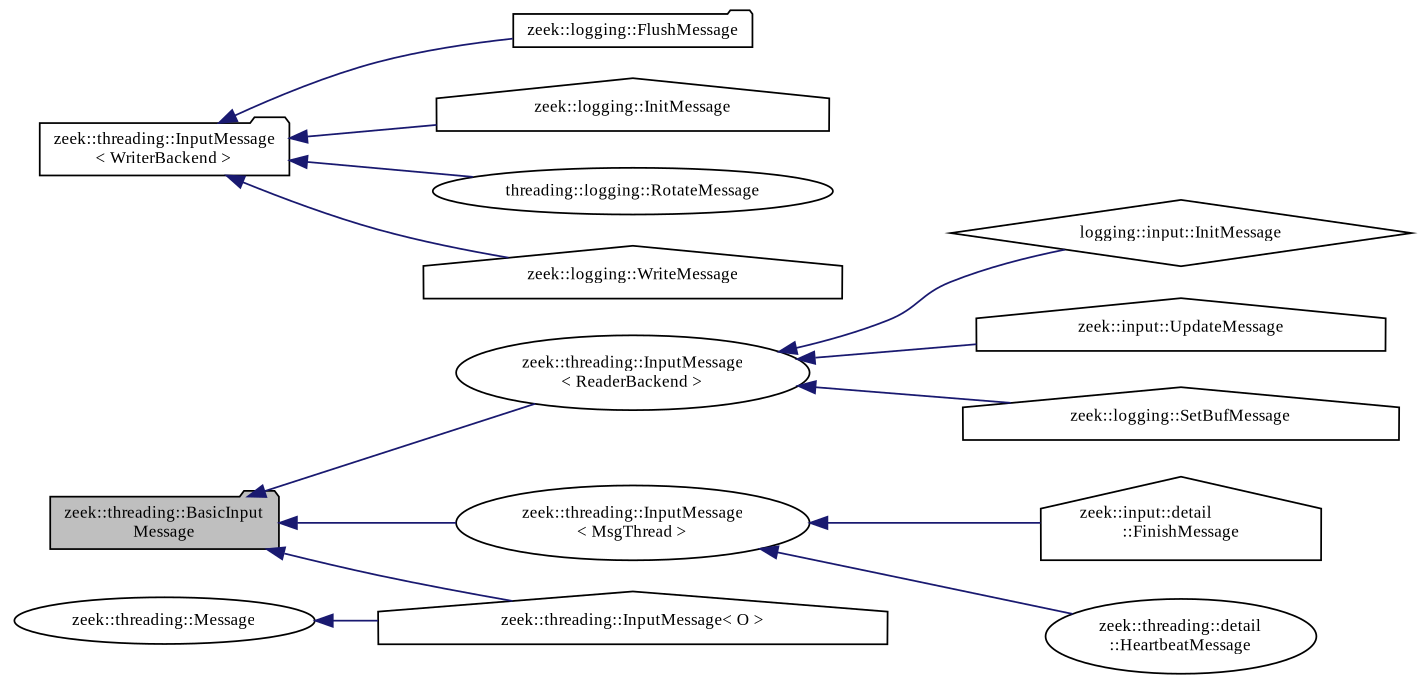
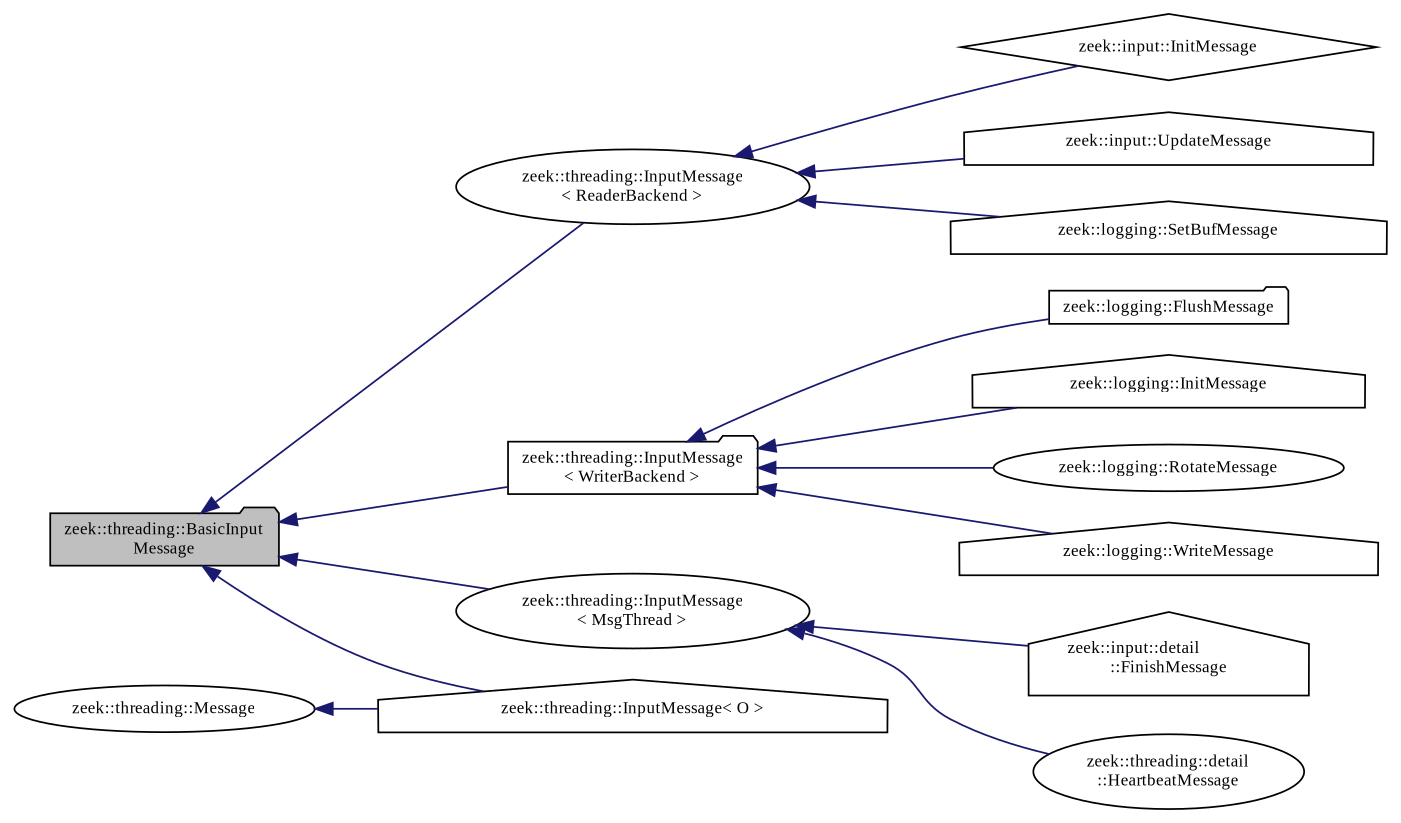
(633, 191) -> (1169, 468)
(1181, 233) -> (1169, 47)
none -> (402, 503)
